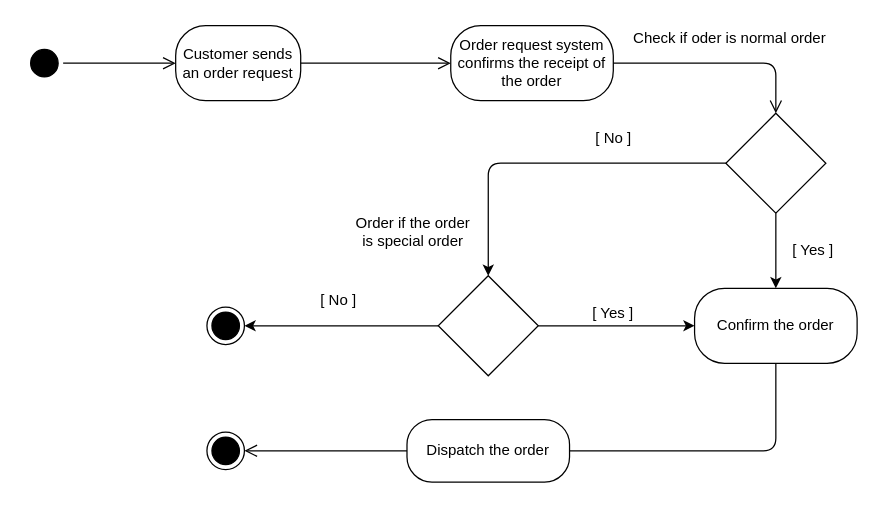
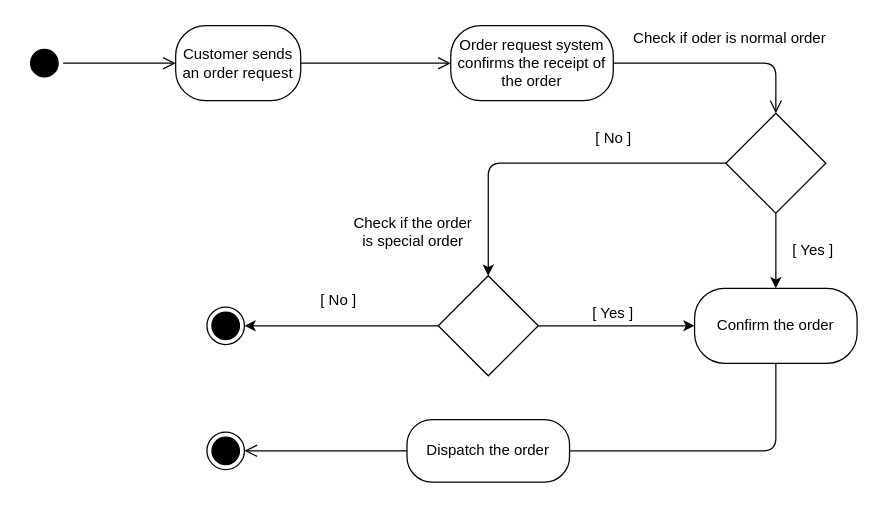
(413, 232) -> (413, 232)
